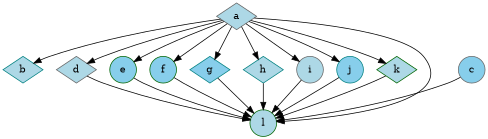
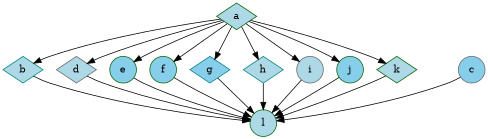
(237, 16) -> (237, 16)
(424, 58) -> (136, 105)
(350, 70) -> (350, 70)
